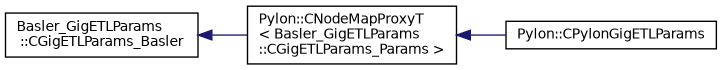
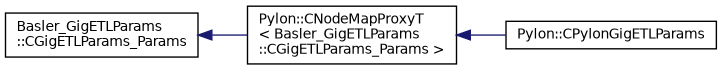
(102, 35) -> (102, 35)
